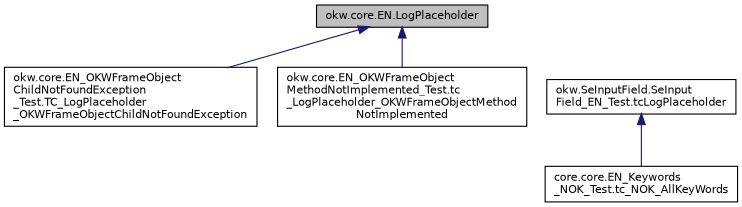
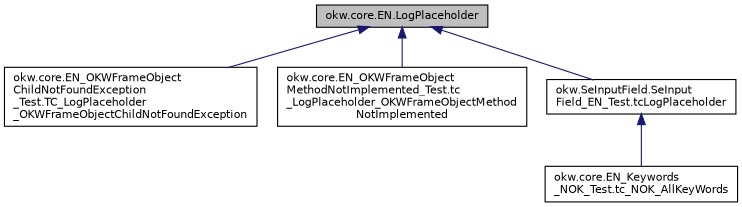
none -> (518, 55)
(641, 184) -> (641, 184)
